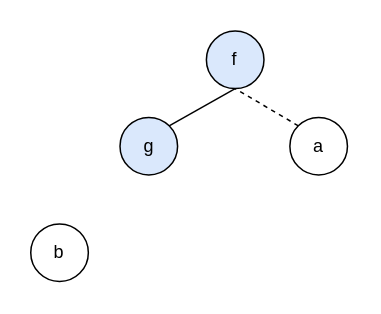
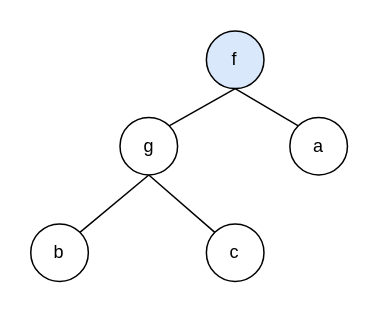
(265, 106) -> (265, 106)
(149, 146) -> (149, 146)
none -> (113, 204)
none -> (182, 204)
none -> (235, 252)
